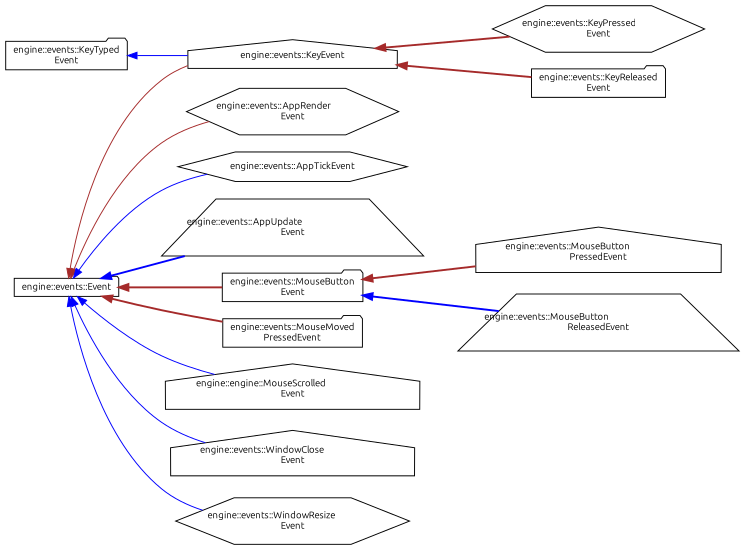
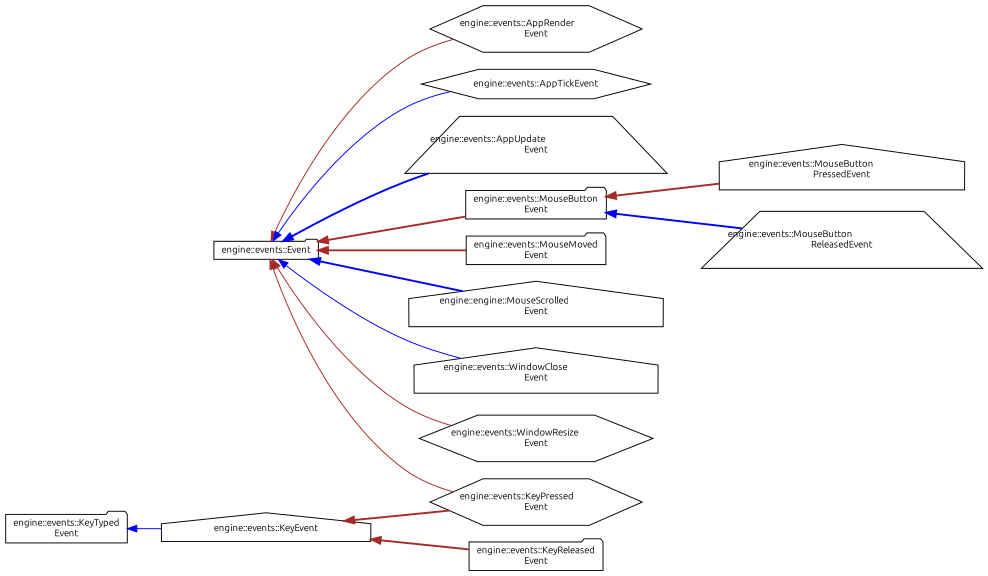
(106, 153) -> (340, 401)
(293, 333) -> (536, 250)
(145, 347) -> (391, 276)
(112, 426) -> (351, 362)
